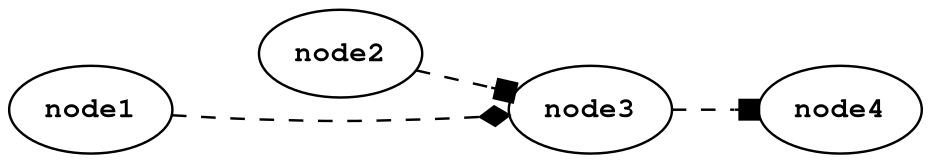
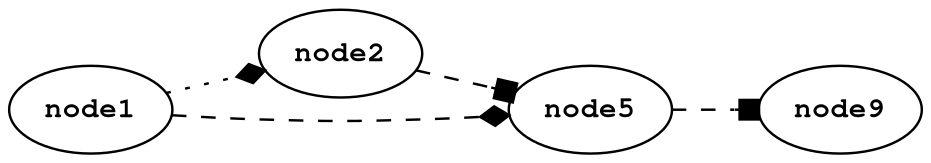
none -> (201, 85)
(590, 110) -> (590, 110)
(840, 110) -> (840, 110)
